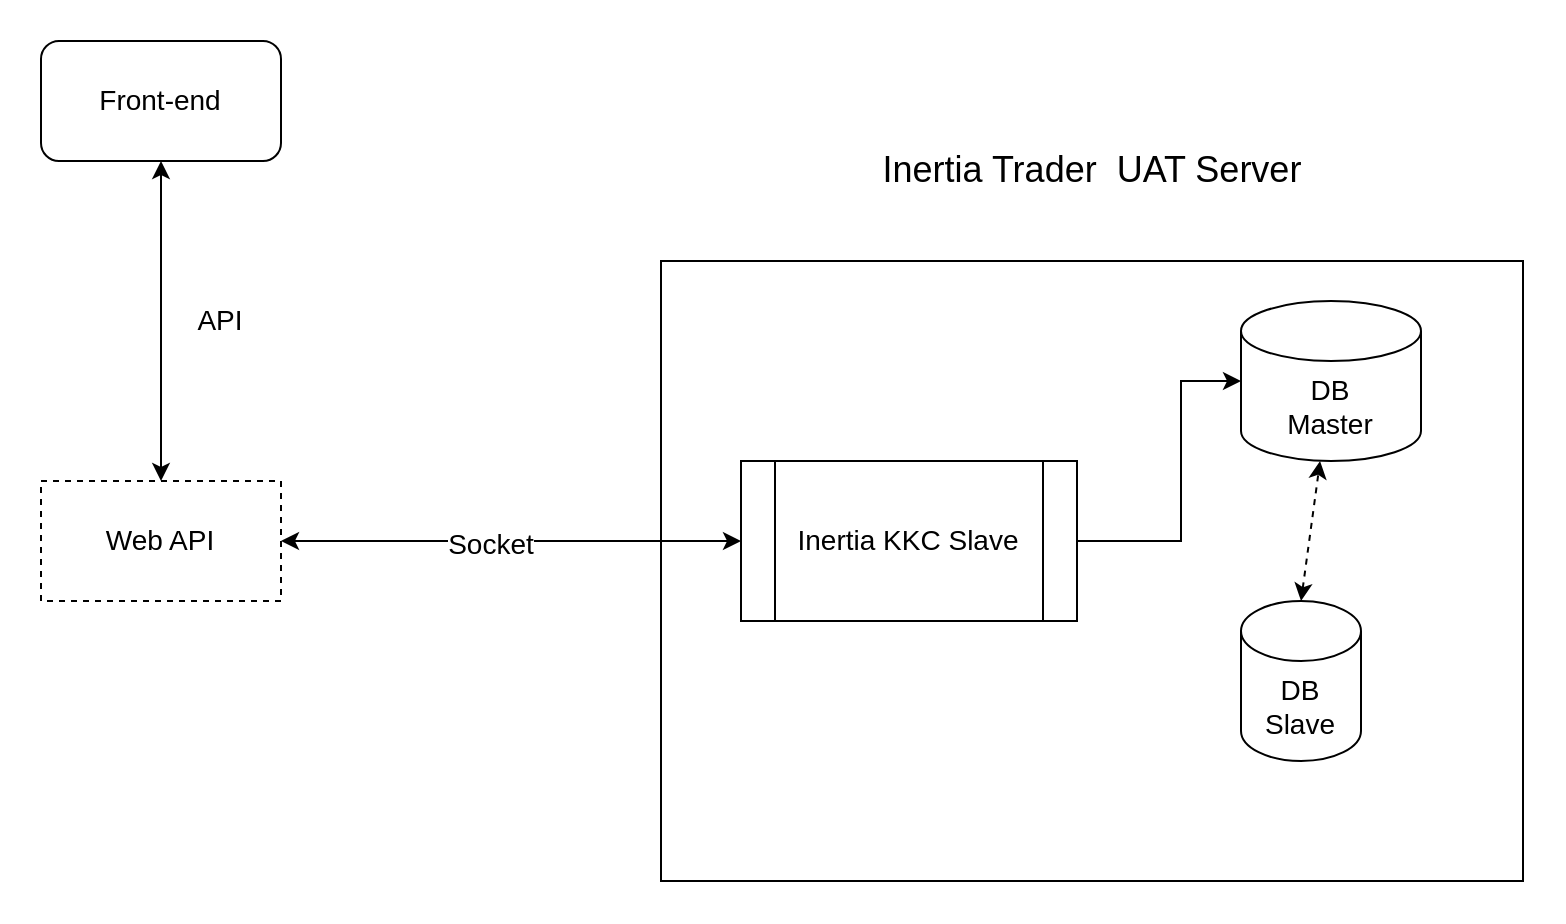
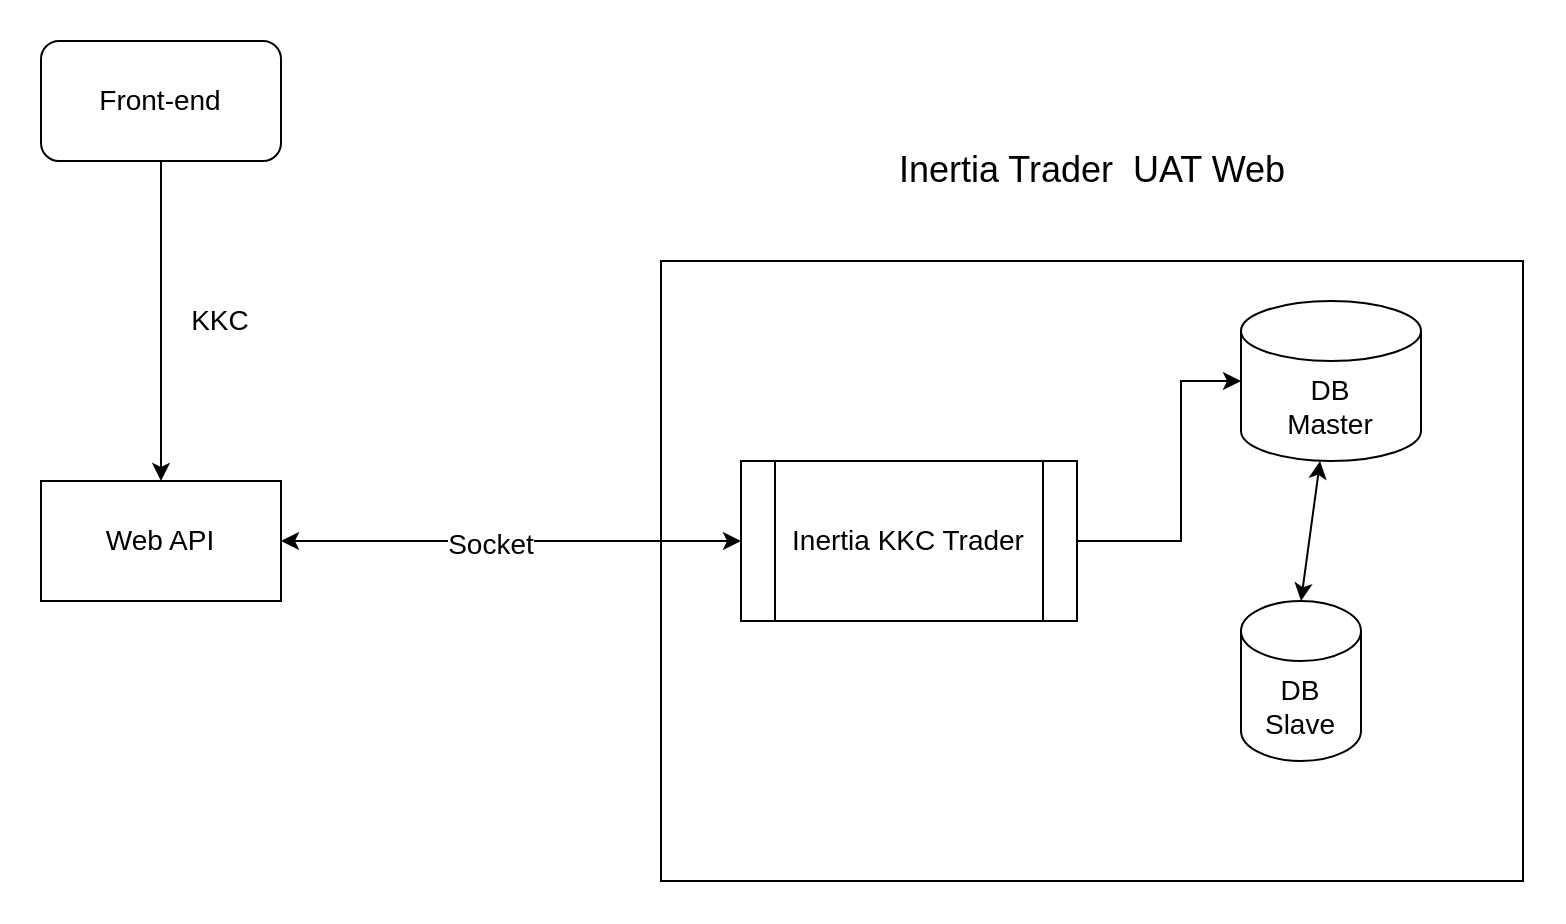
(1093, 171) -> (1093, 171)
(161, 176) -> (161, 170)
(221, 321) -> (221, 321)
(1310, 531) -> (1310, 531)
(161, 541) -> (161, 541)
(909, 541) -> (909, 541)
